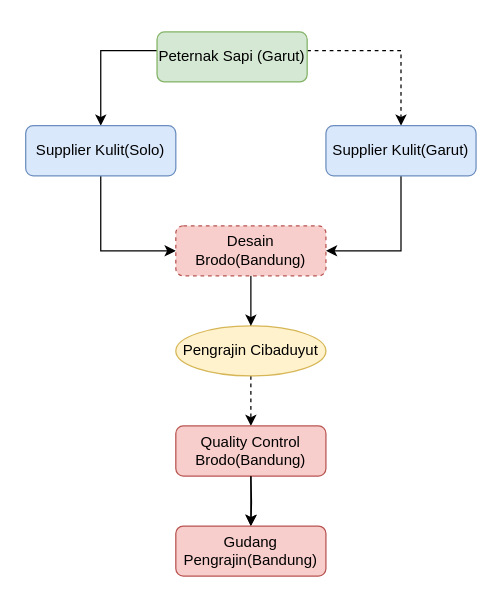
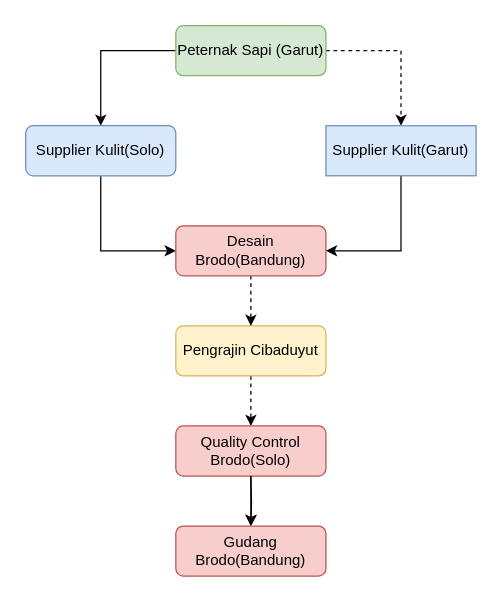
(232, 57) -> (251, 51)
(401, 151) -> (401, 151)
(251, 251) -> (251, 251)
(251, 295) -> (251, 295)
(251, 351) -> (251, 351)
(251, 451) -> (251, 451)
(251, 551) -> (251, 551)
